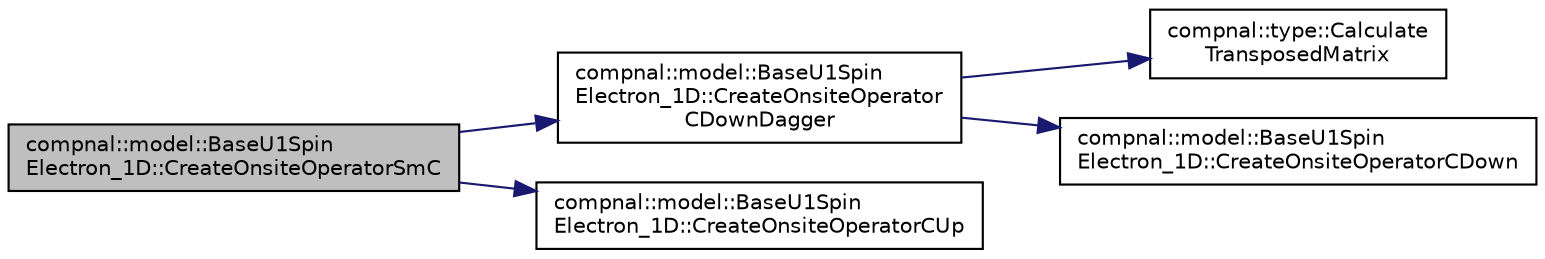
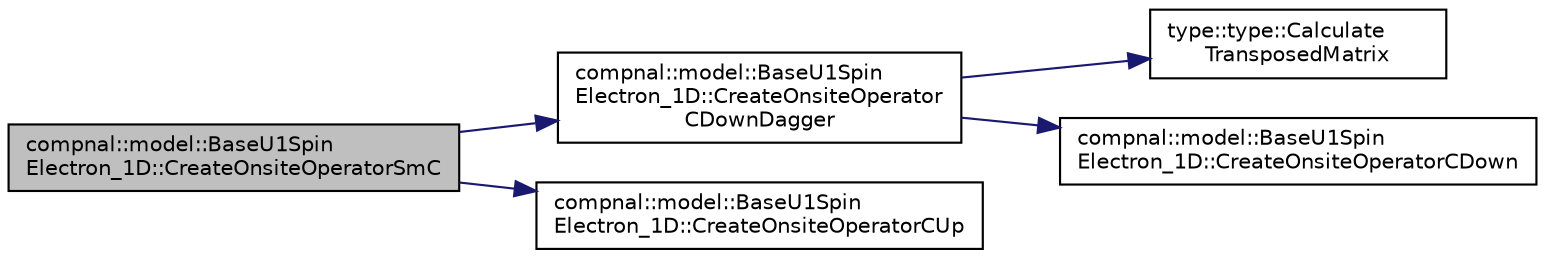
(1298, 44) -> (1298, 44)
